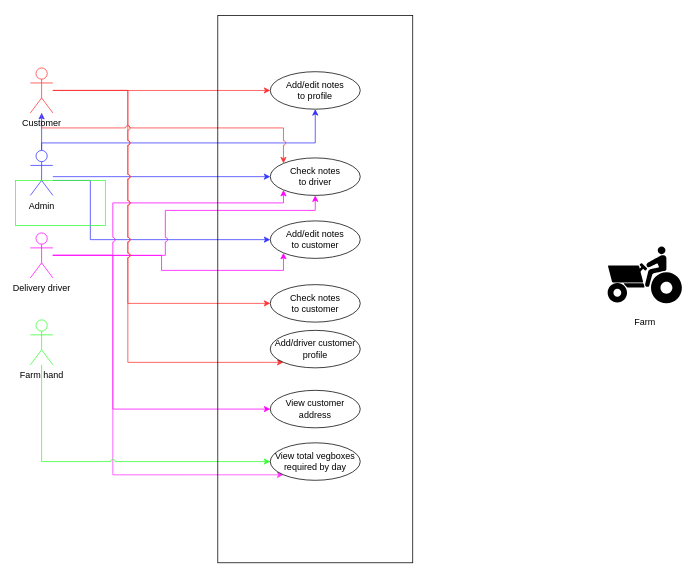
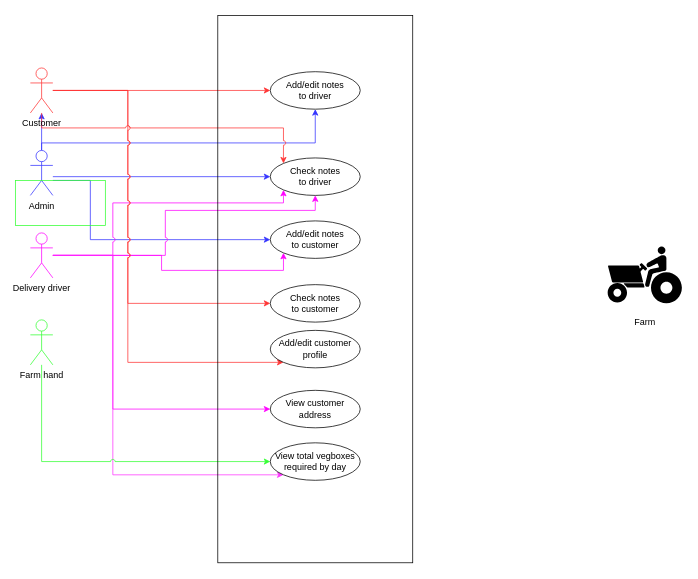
(315, 90) -> (315, 90)
(315, 349) -> (315, 349)
